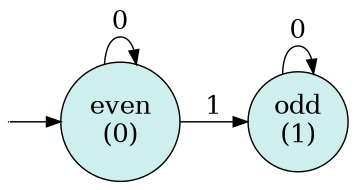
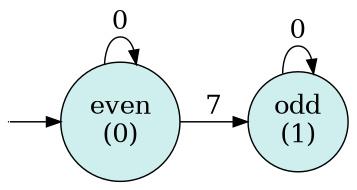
(214, 108) -> (214, 108)
